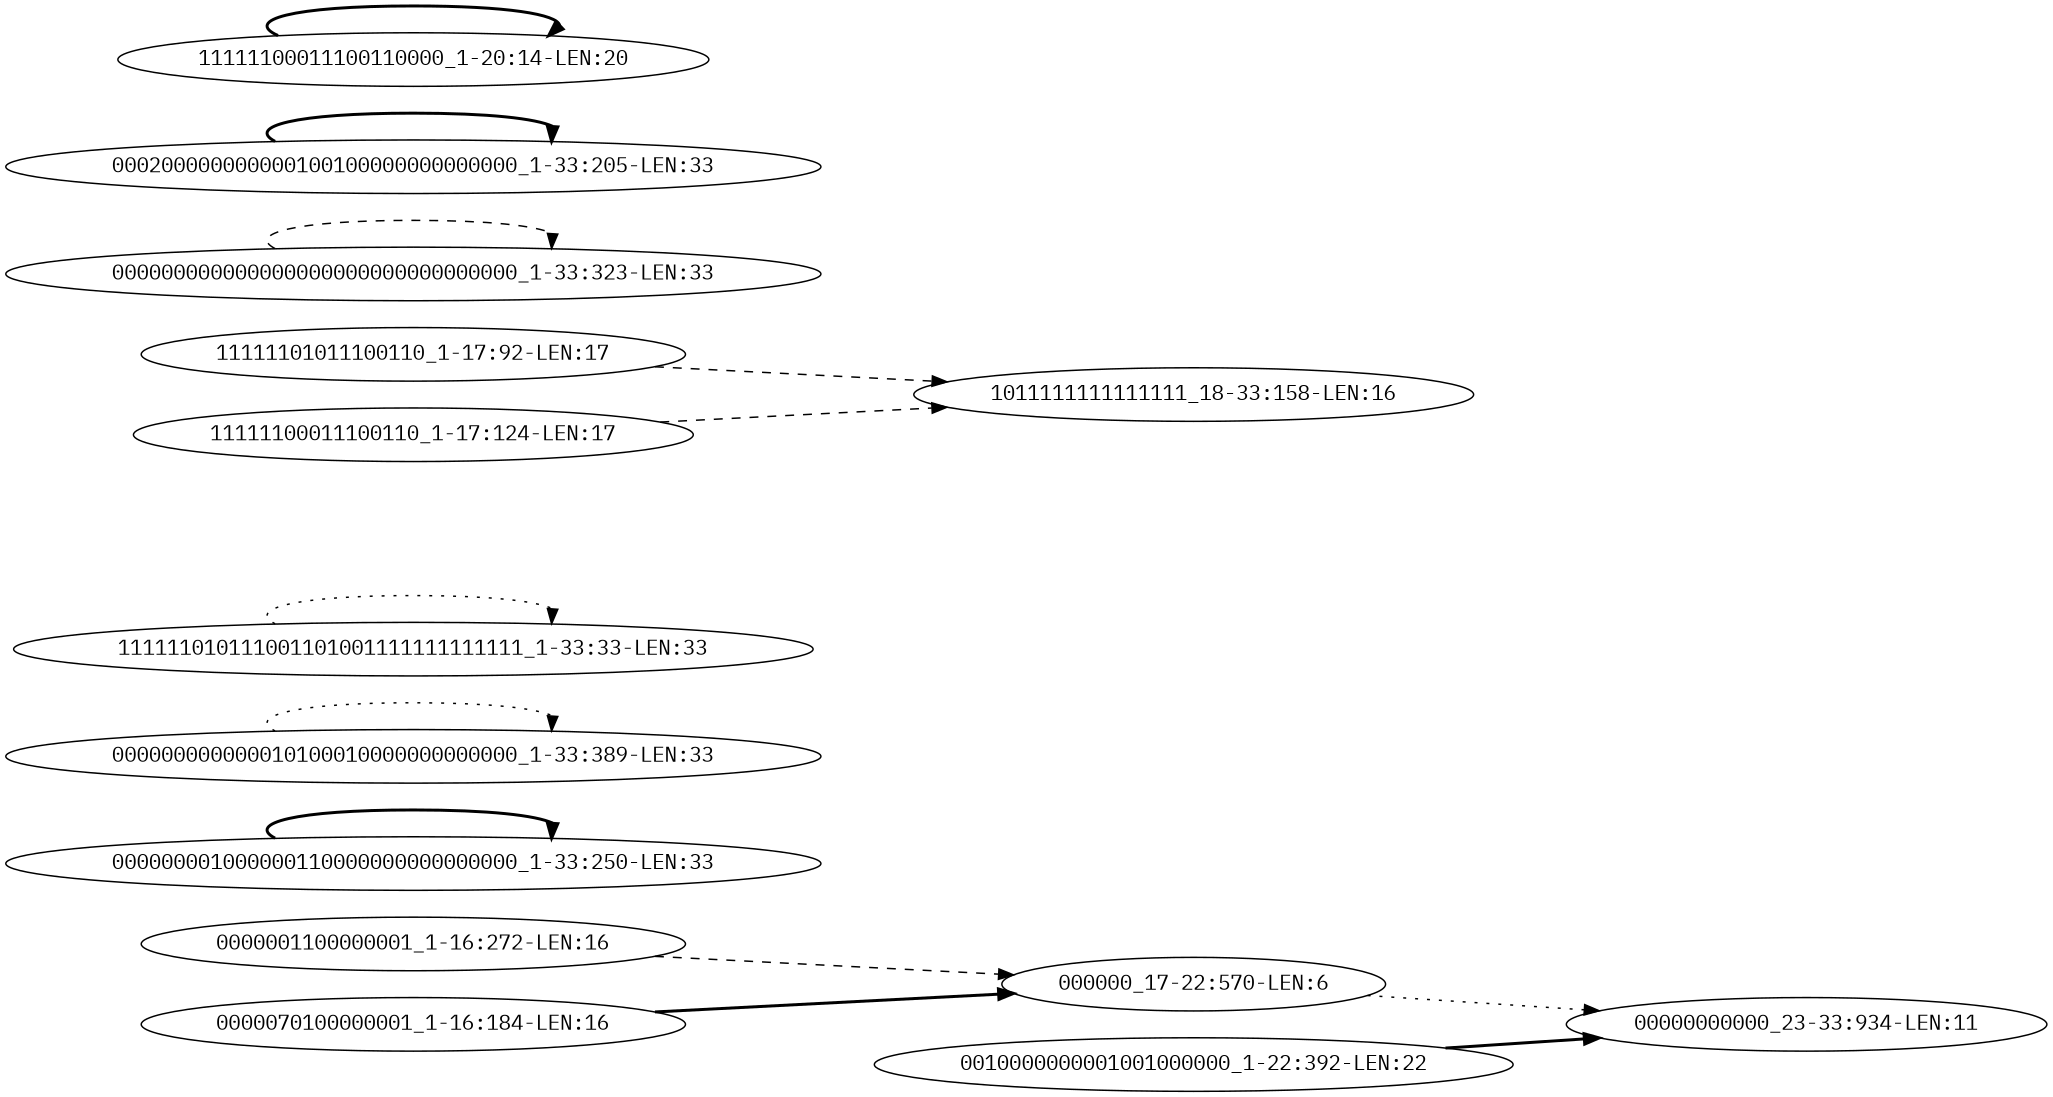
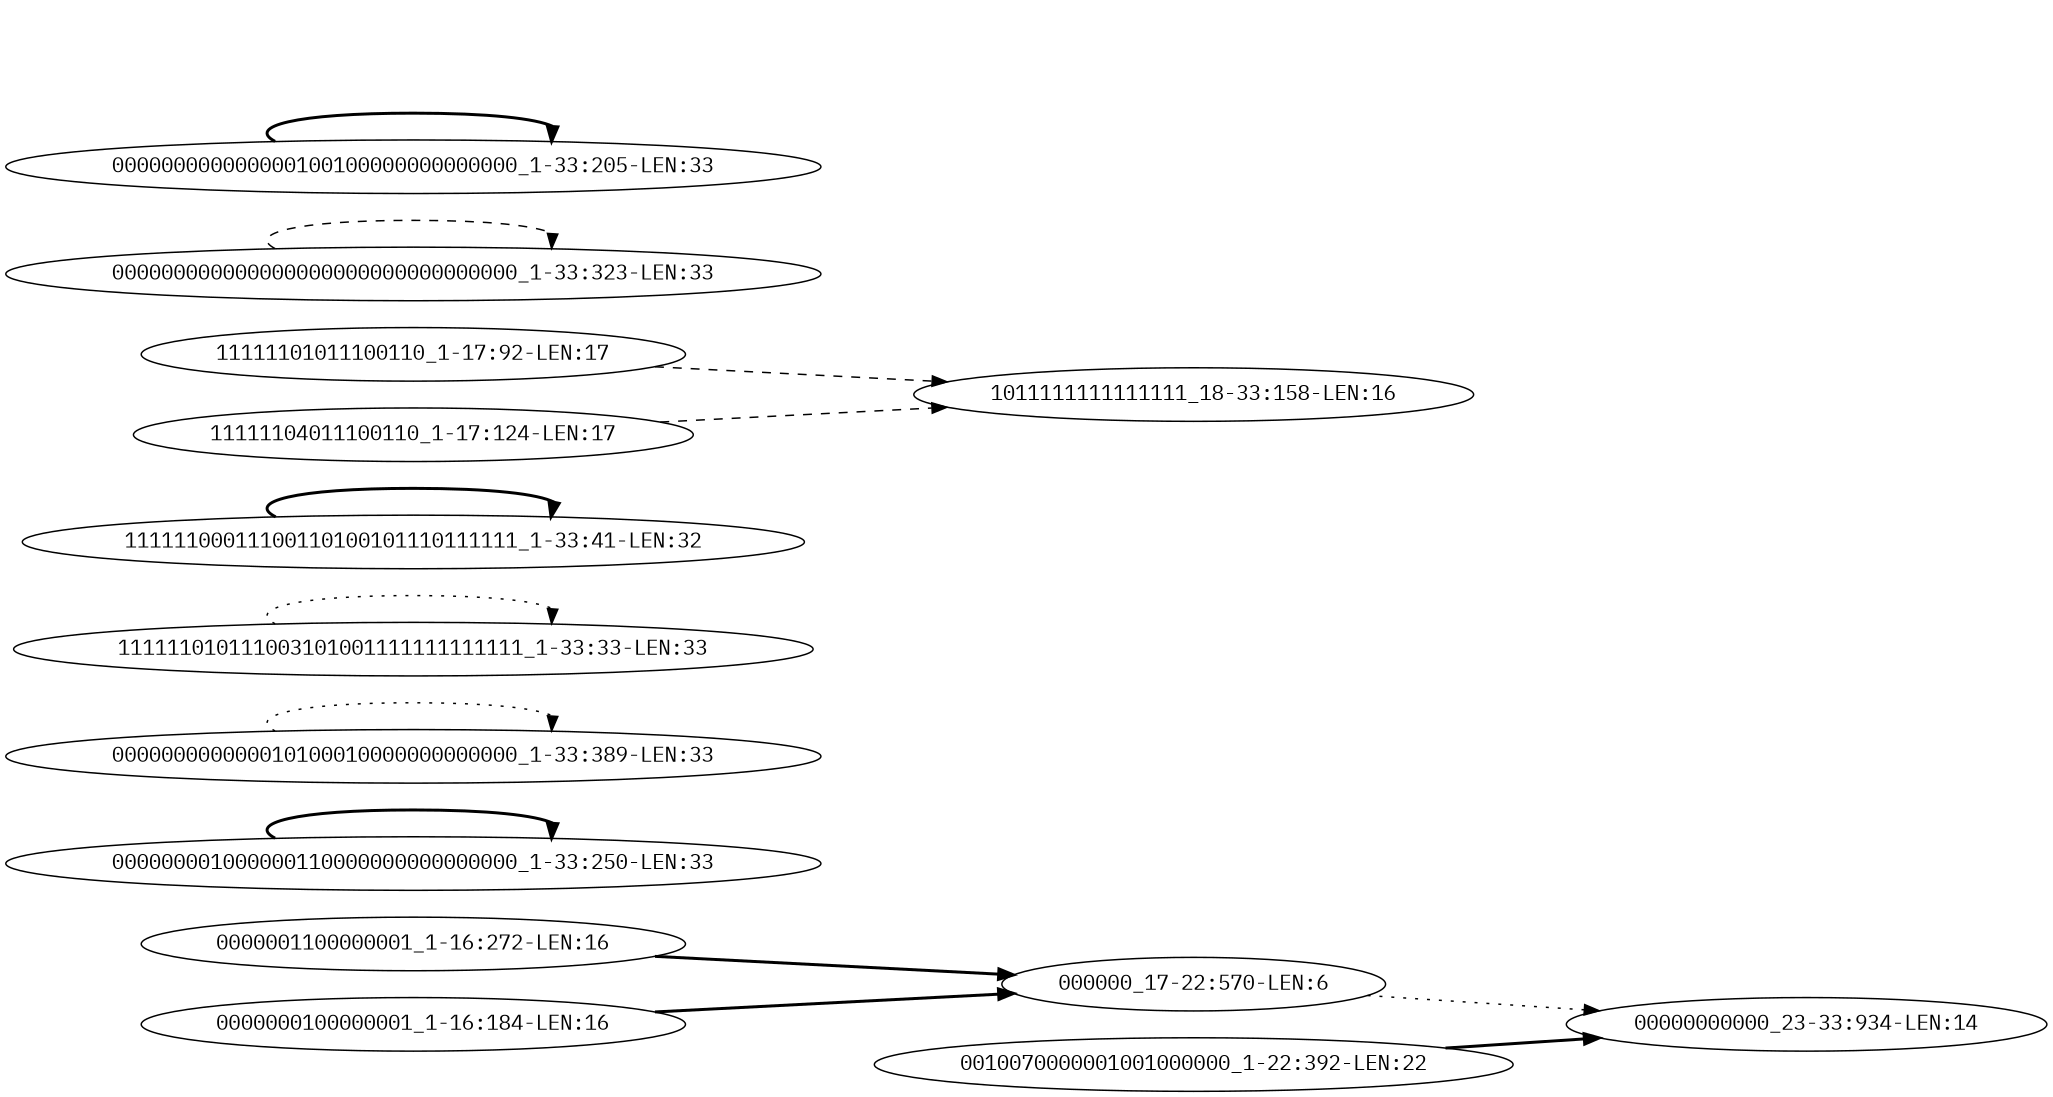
(413, 60) -> none
(413, 167) -> (413, 167)
(413, 435) -> (413, 435)
none -> (413, 542)
(413, 649) -> (413, 649)
(827, 965) -> (827, 965)
(413, 1024) -> (413, 1024)
(1807, 1024) -> (1807, 1024)
(1194, 1065) -> (1194, 1065)
